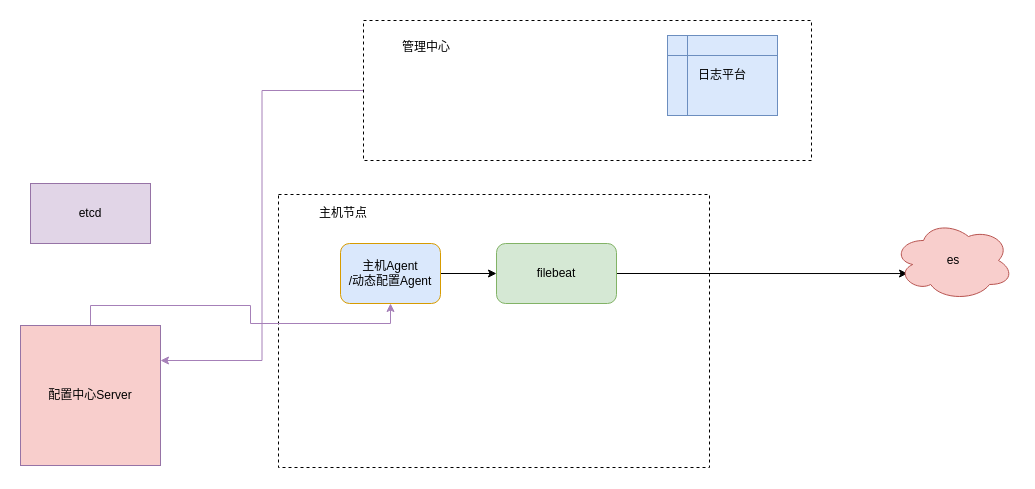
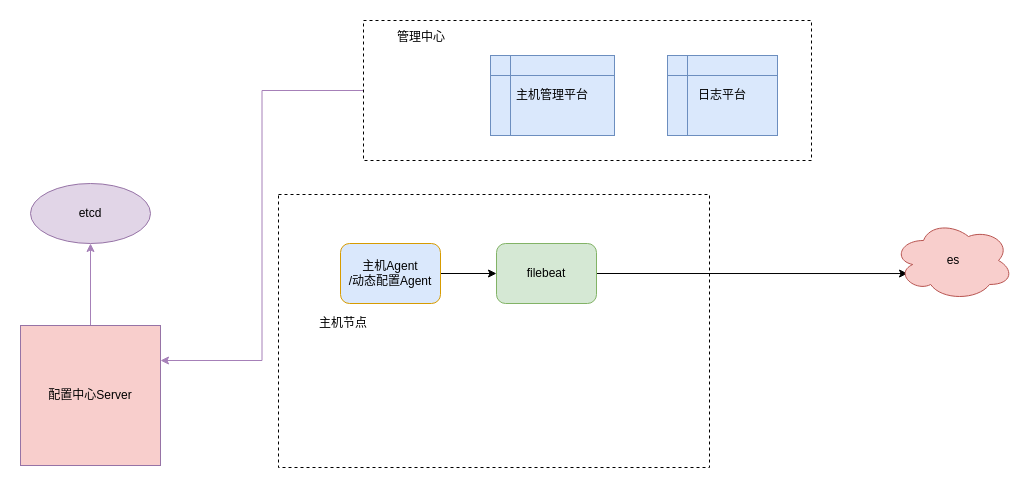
(427, 48) -> (422, 38)
(723, 76) -> (723, 96)
none -> (553, 96)
(91, 214) -> (91, 214)
(344, 214) -> (344, 324)
(557, 274) -> (547, 274)
(251, 311) -> (91, 279)
